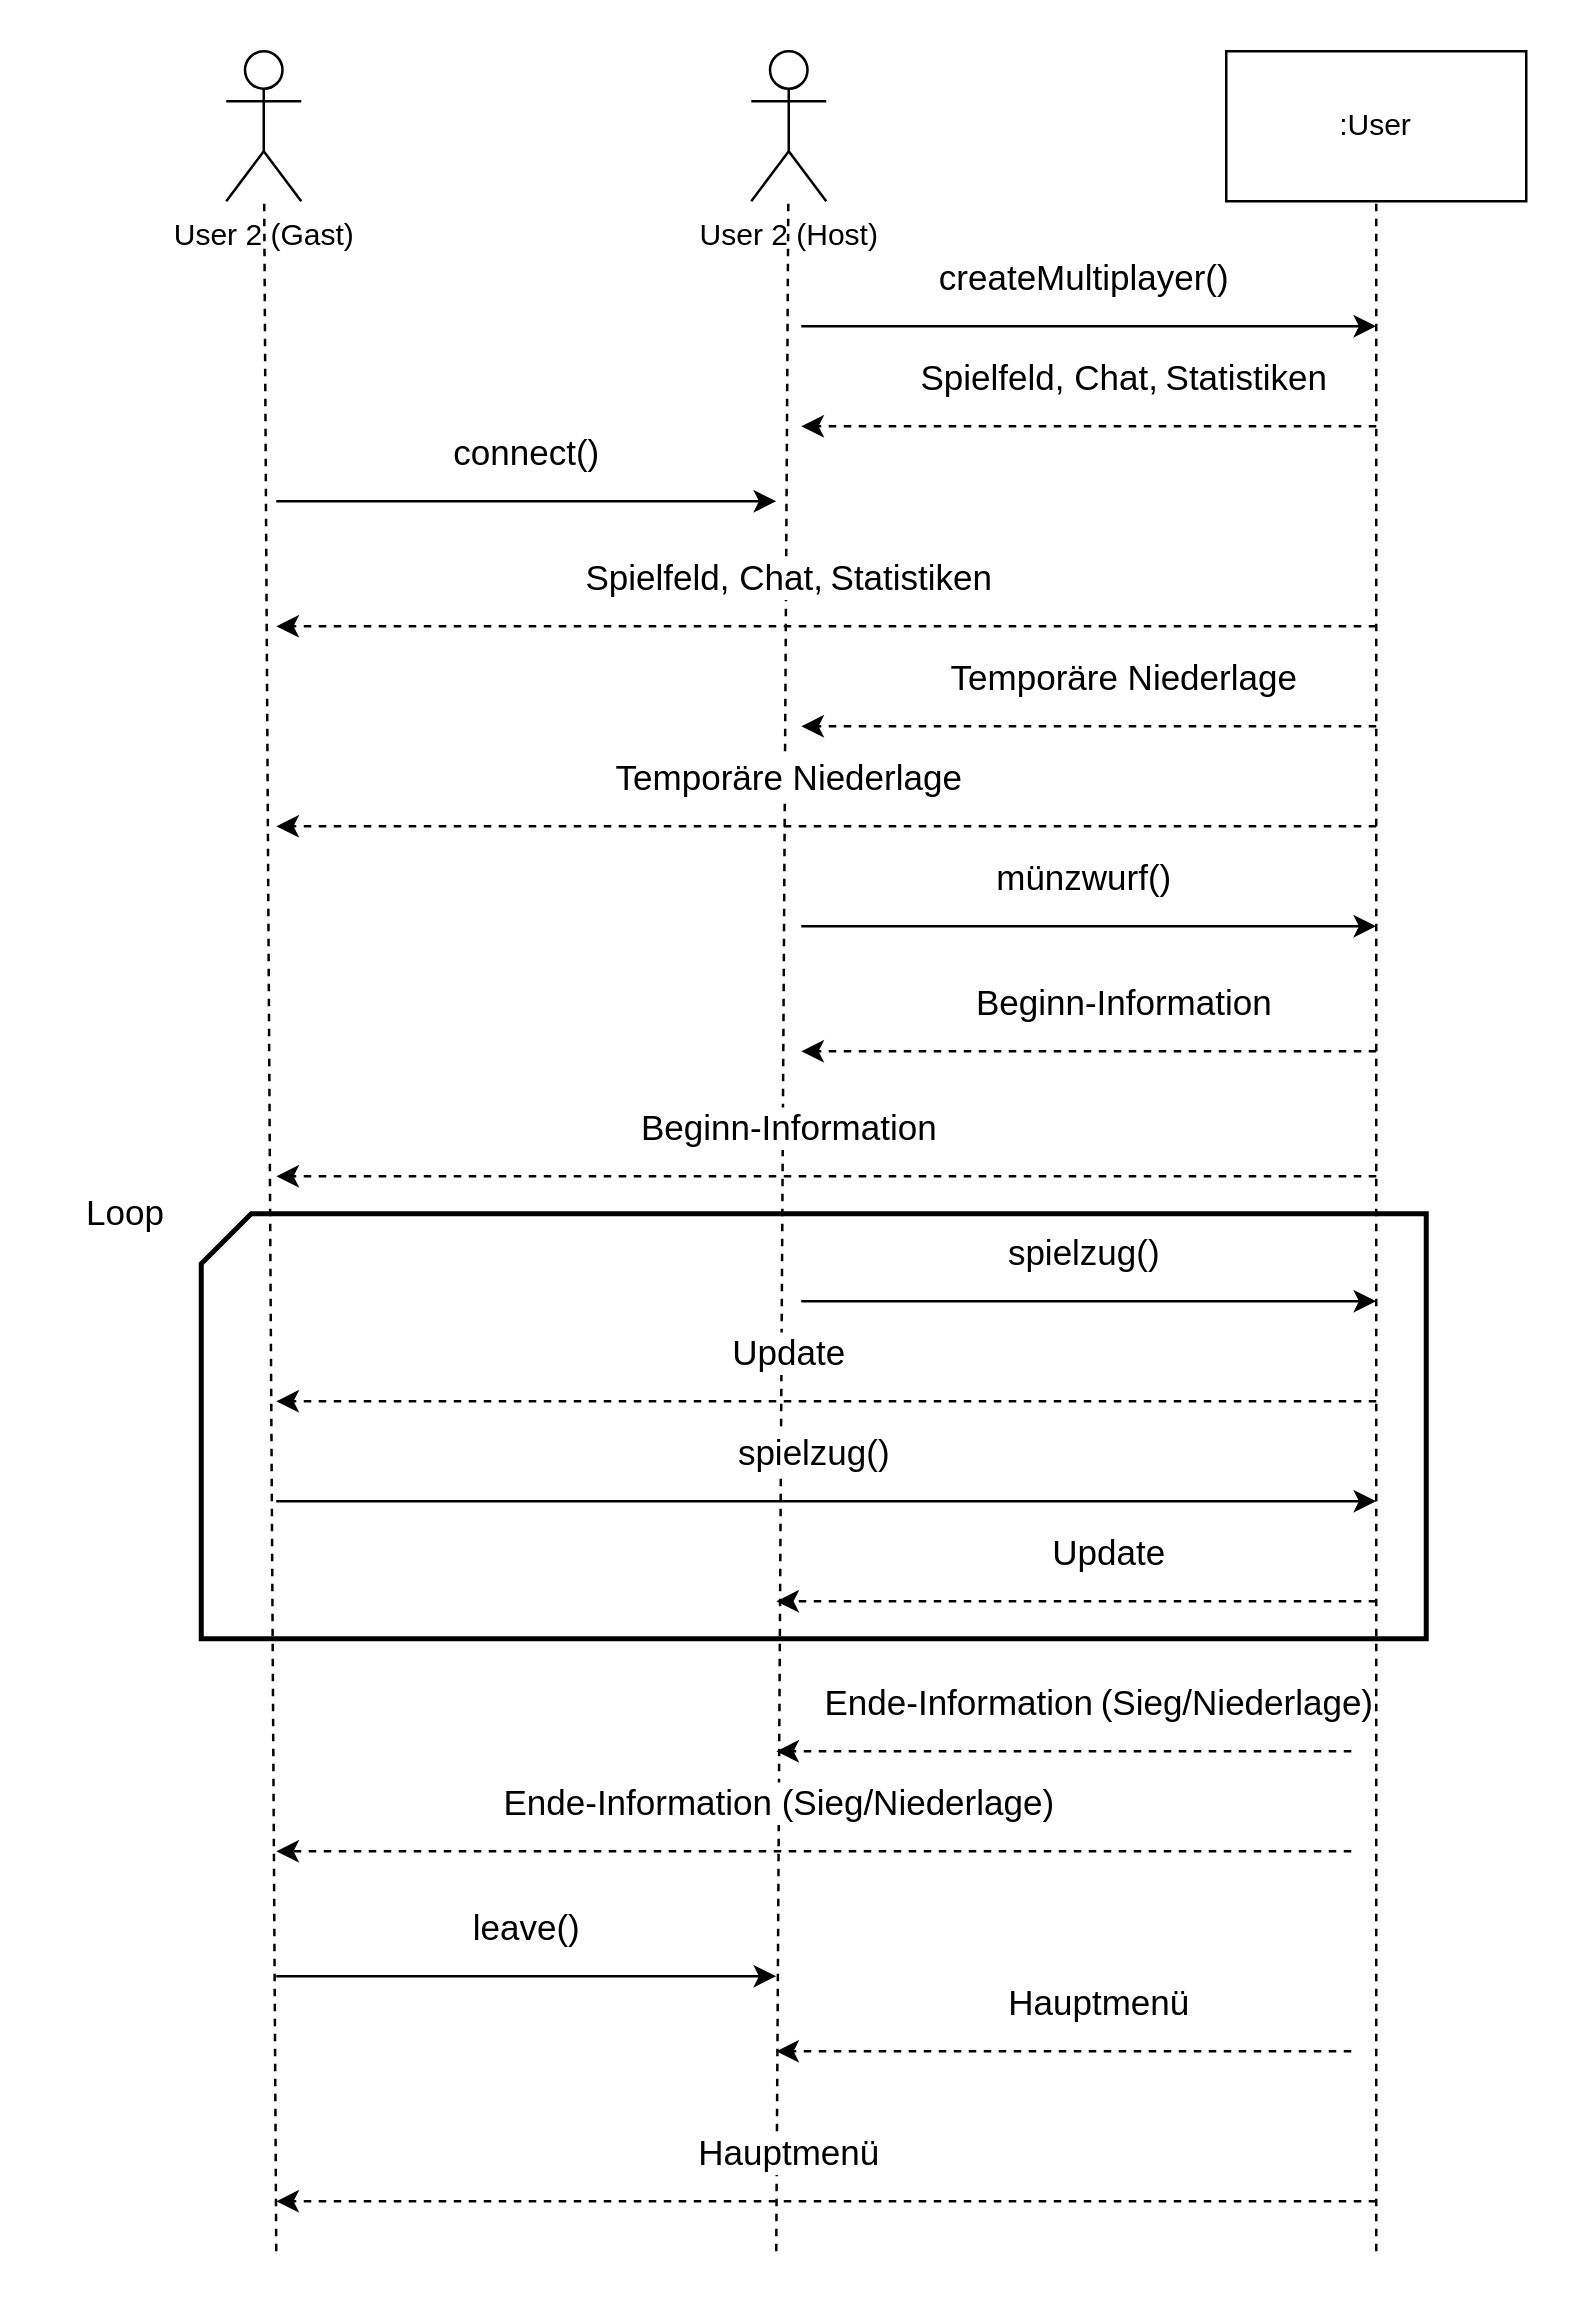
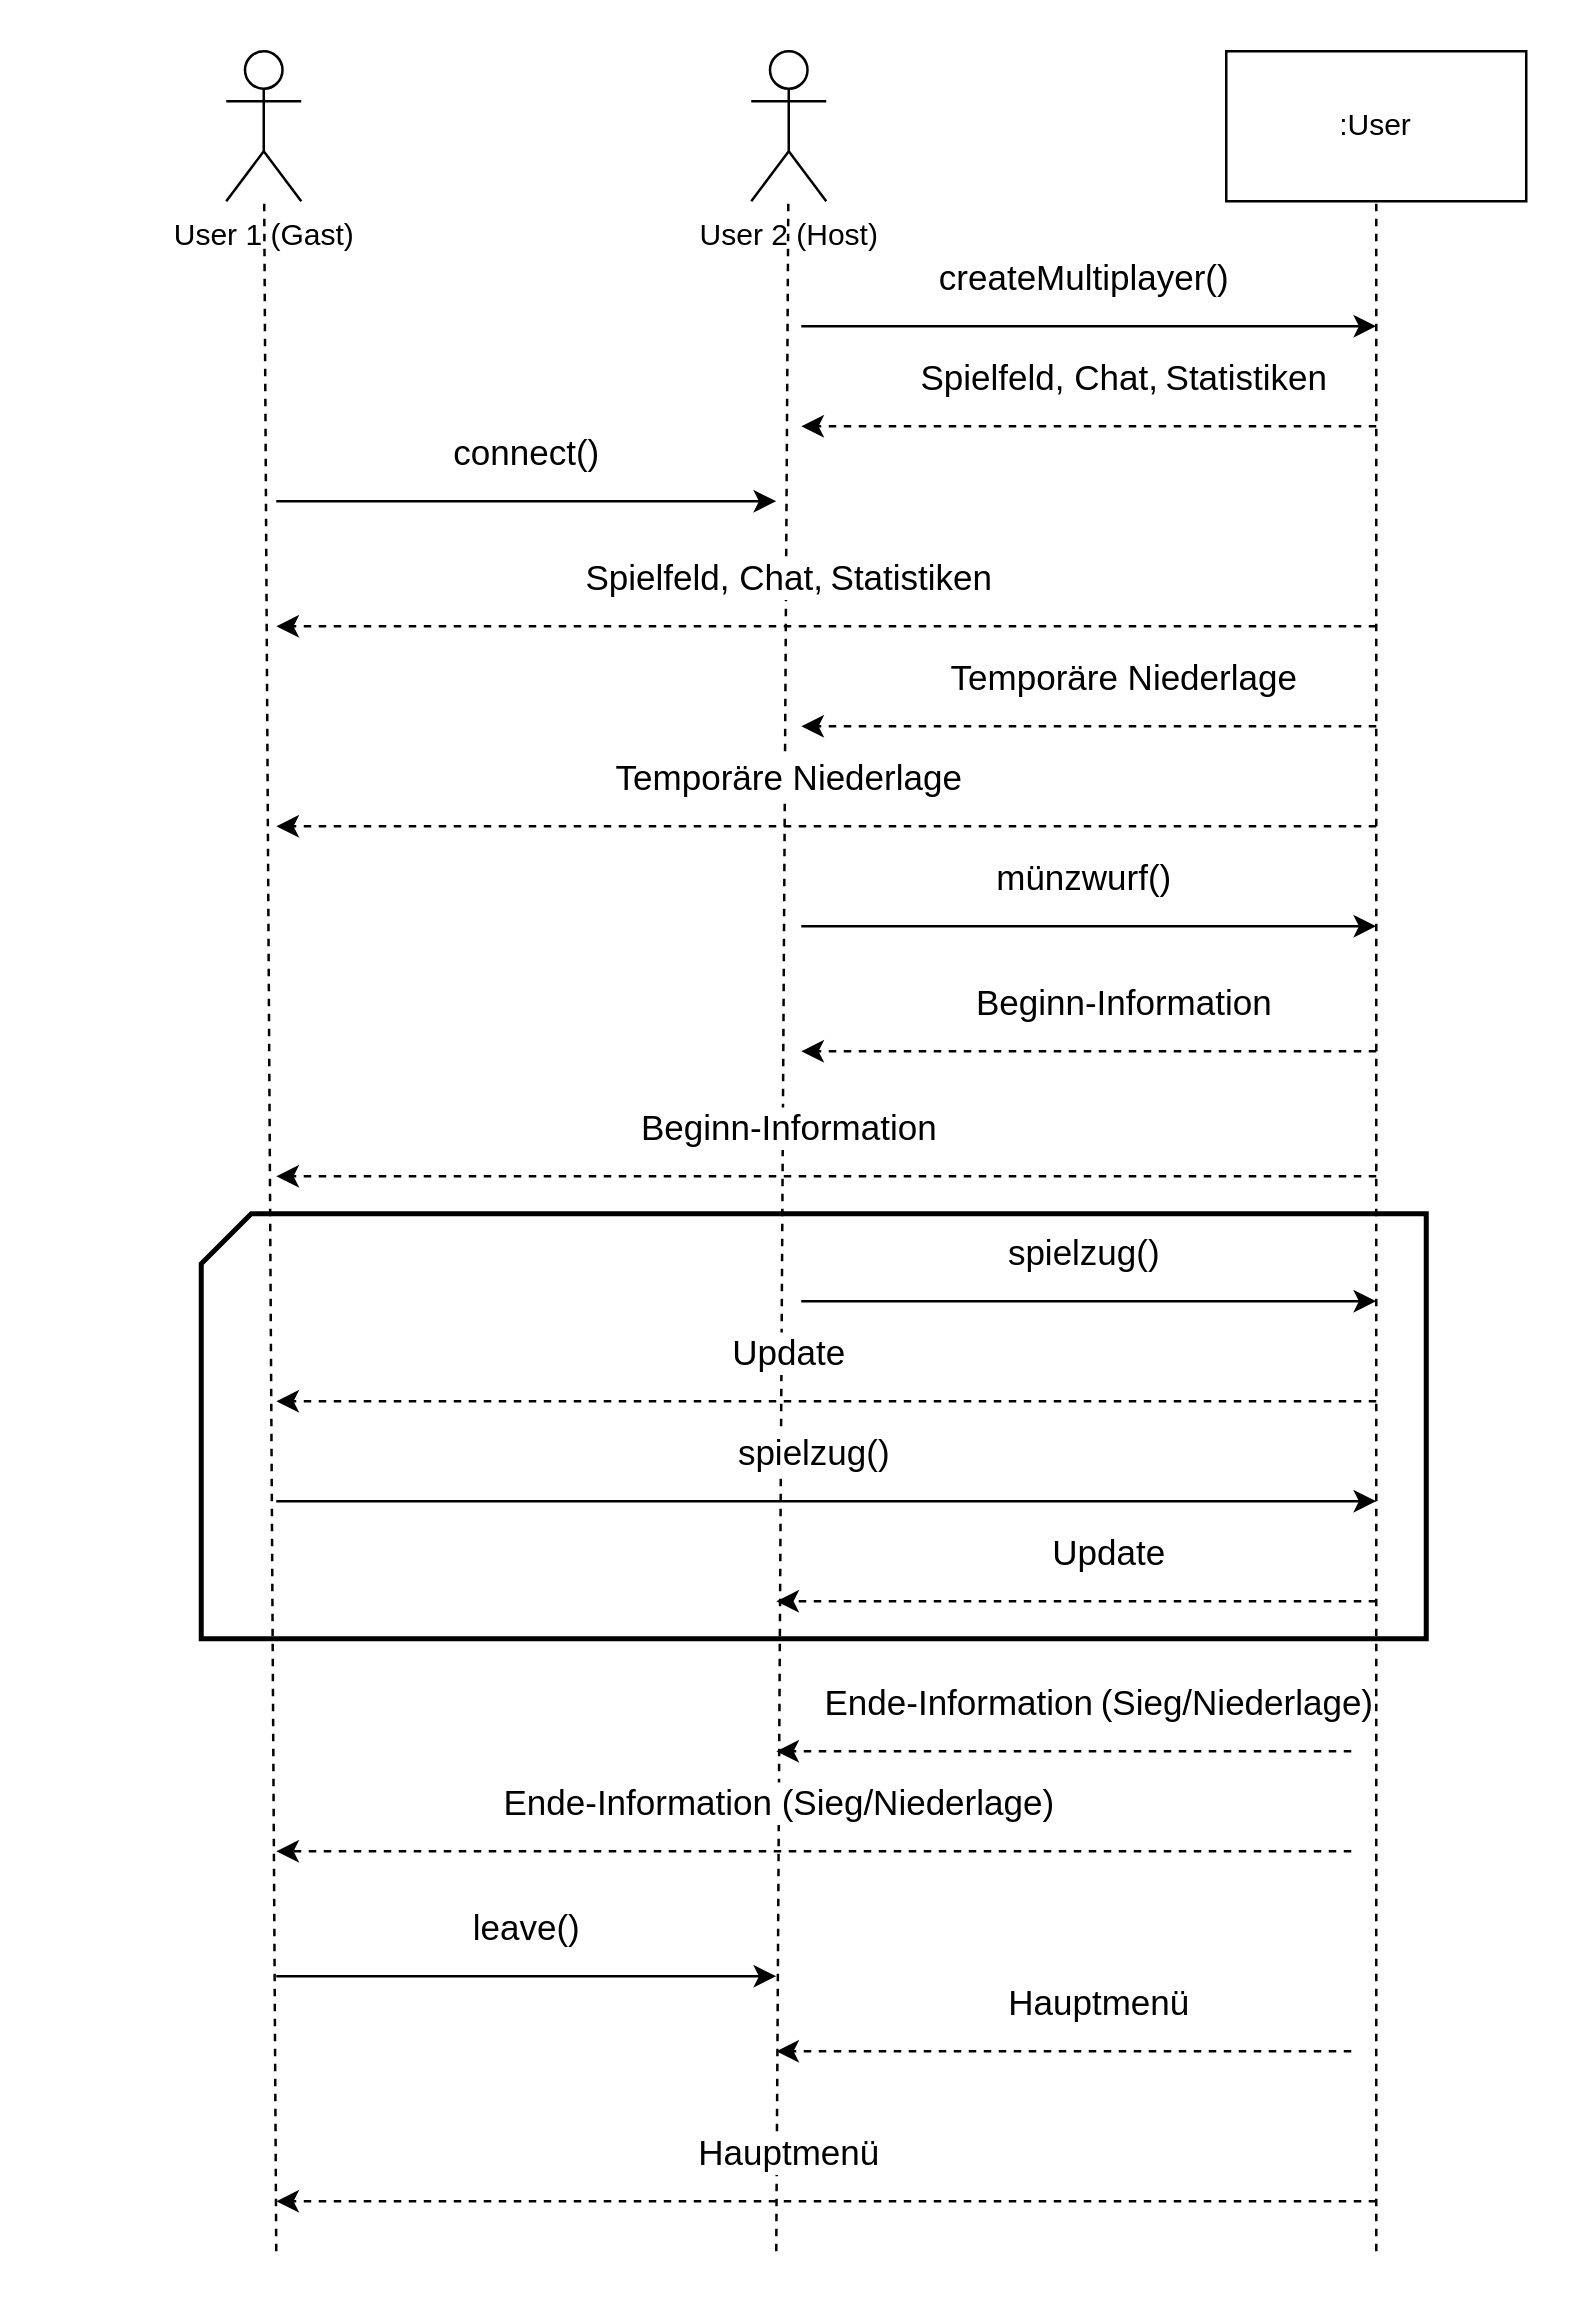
(265, 237) -> (265, 237)
(126, 1214) -> none
